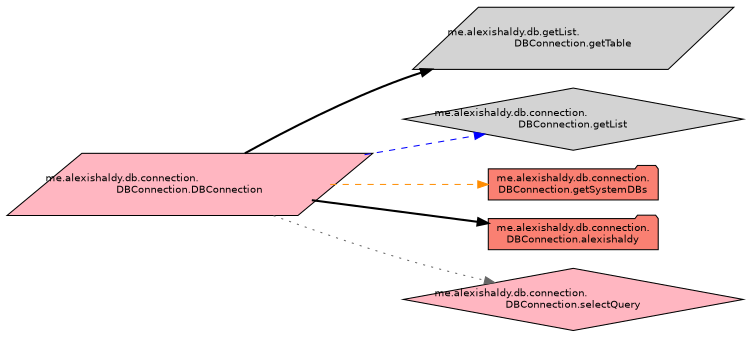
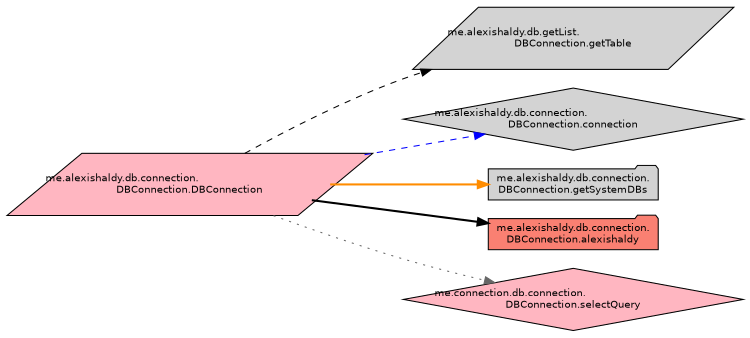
(331, 109) -> (331, 109)
(573, 119) -> (573, 119)
(404, 184) -> (404, 184)
(573, 184) -> (573, 184)
(573, 299) -> (573, 299)
